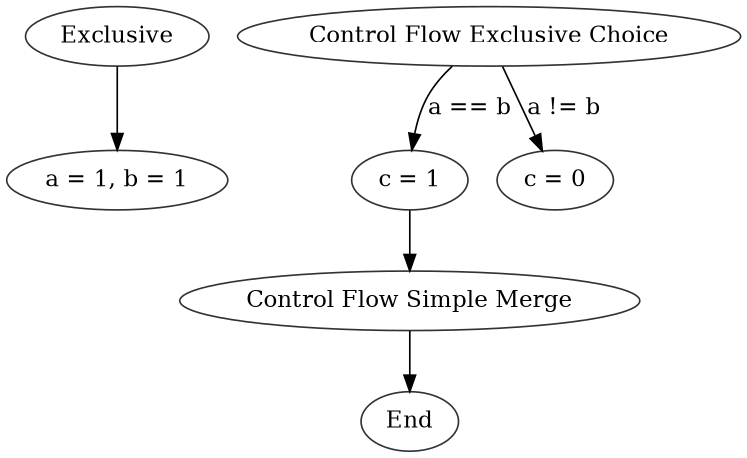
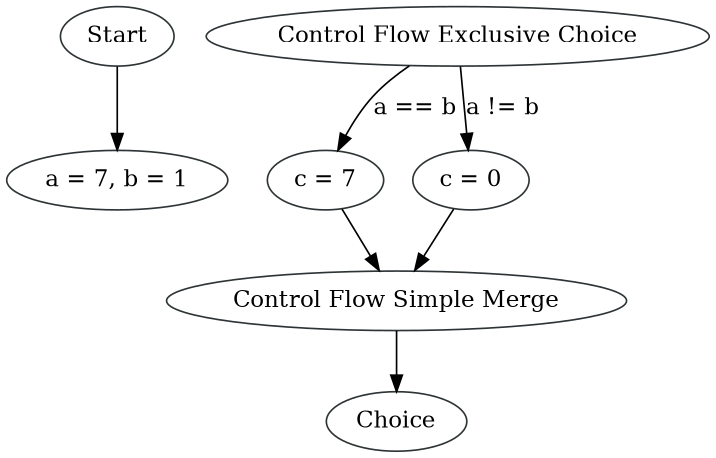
(117, 36) -> (117, 36)
(117, 180) -> (117, 180)
(410, 180) -> (325, 180)
none -> (439, 233)
(410, 421) -> (397, 421)
